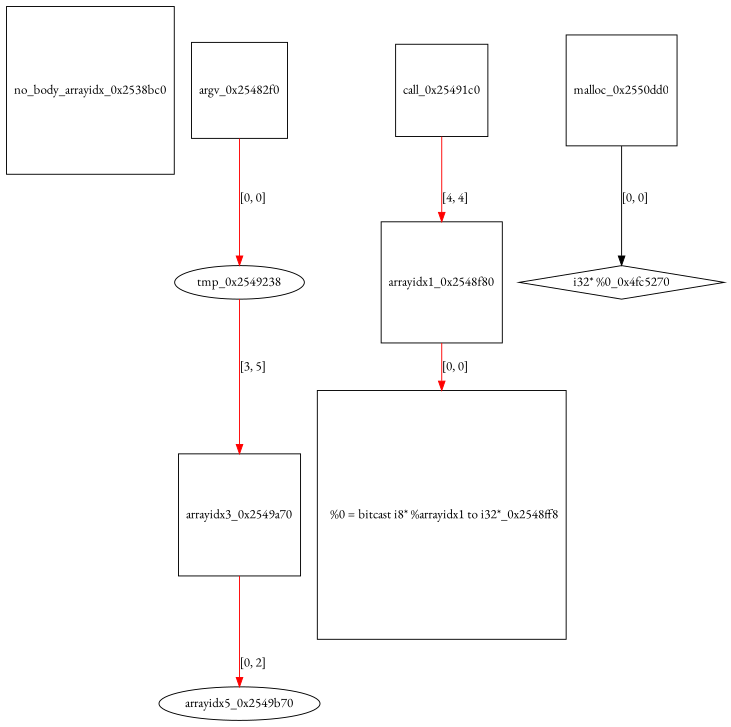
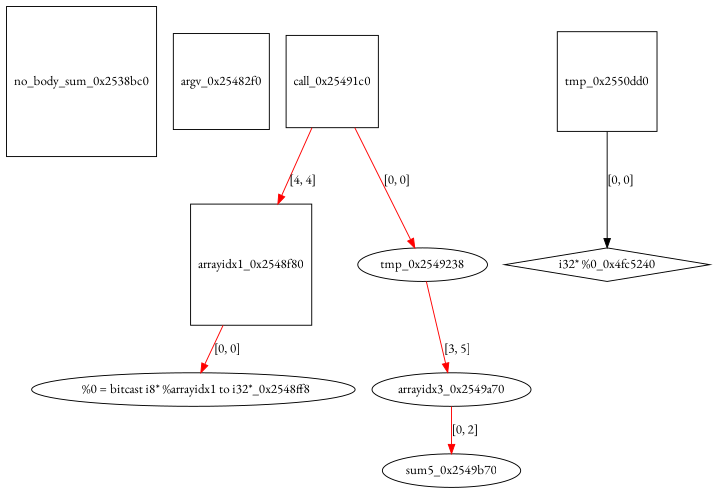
(90, 90) -> (82, 82)
(622, 90) -> (607, 82)
(240, 197) -> (383, 184)
(622, 282) -> (607, 265)
(240, 515) -> (452, 390)
(442, 515) -> (193, 390)
(240, 704) -> (452, 471)
